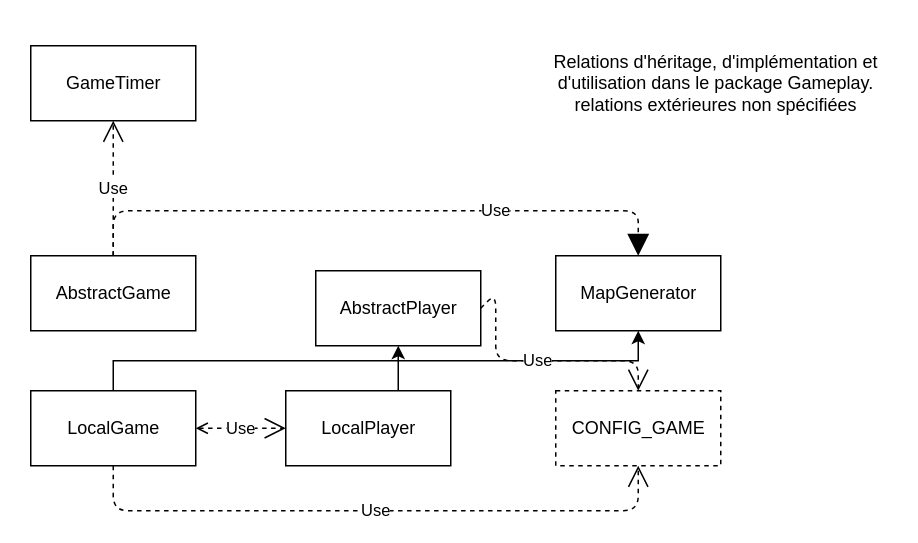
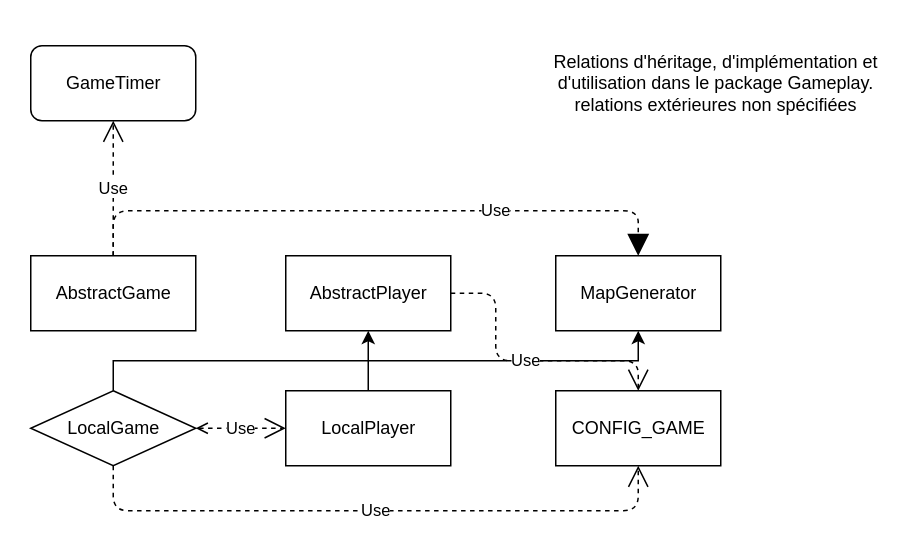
(113, 83) -> (113, 83)
(398, 308) -> (368, 293)
(113, 428) -> (113, 428)
(638, 428) -> (638, 428)
